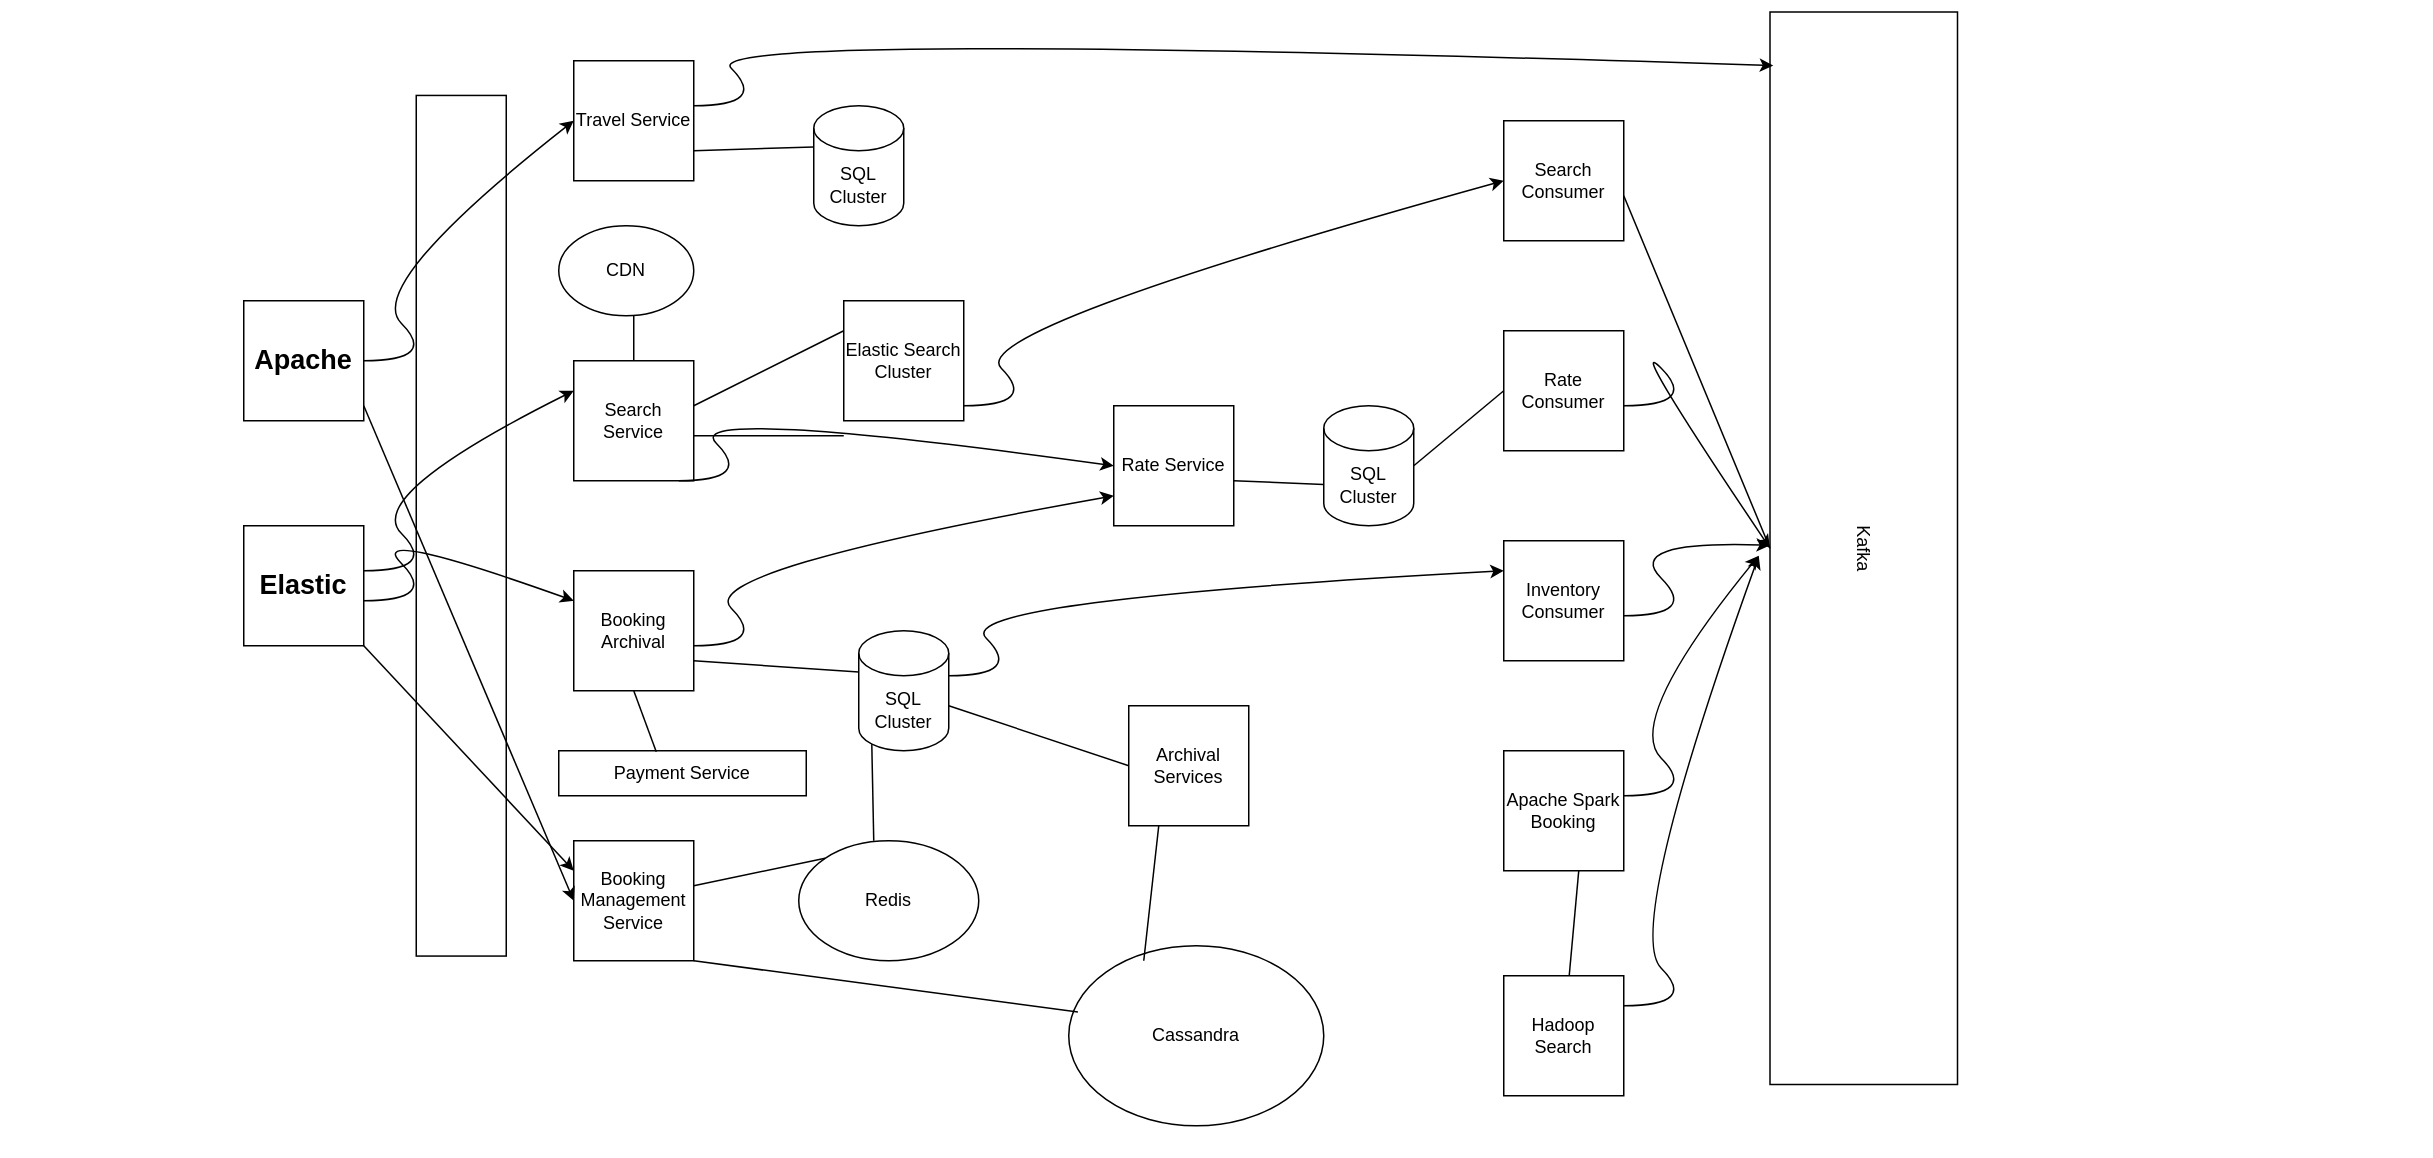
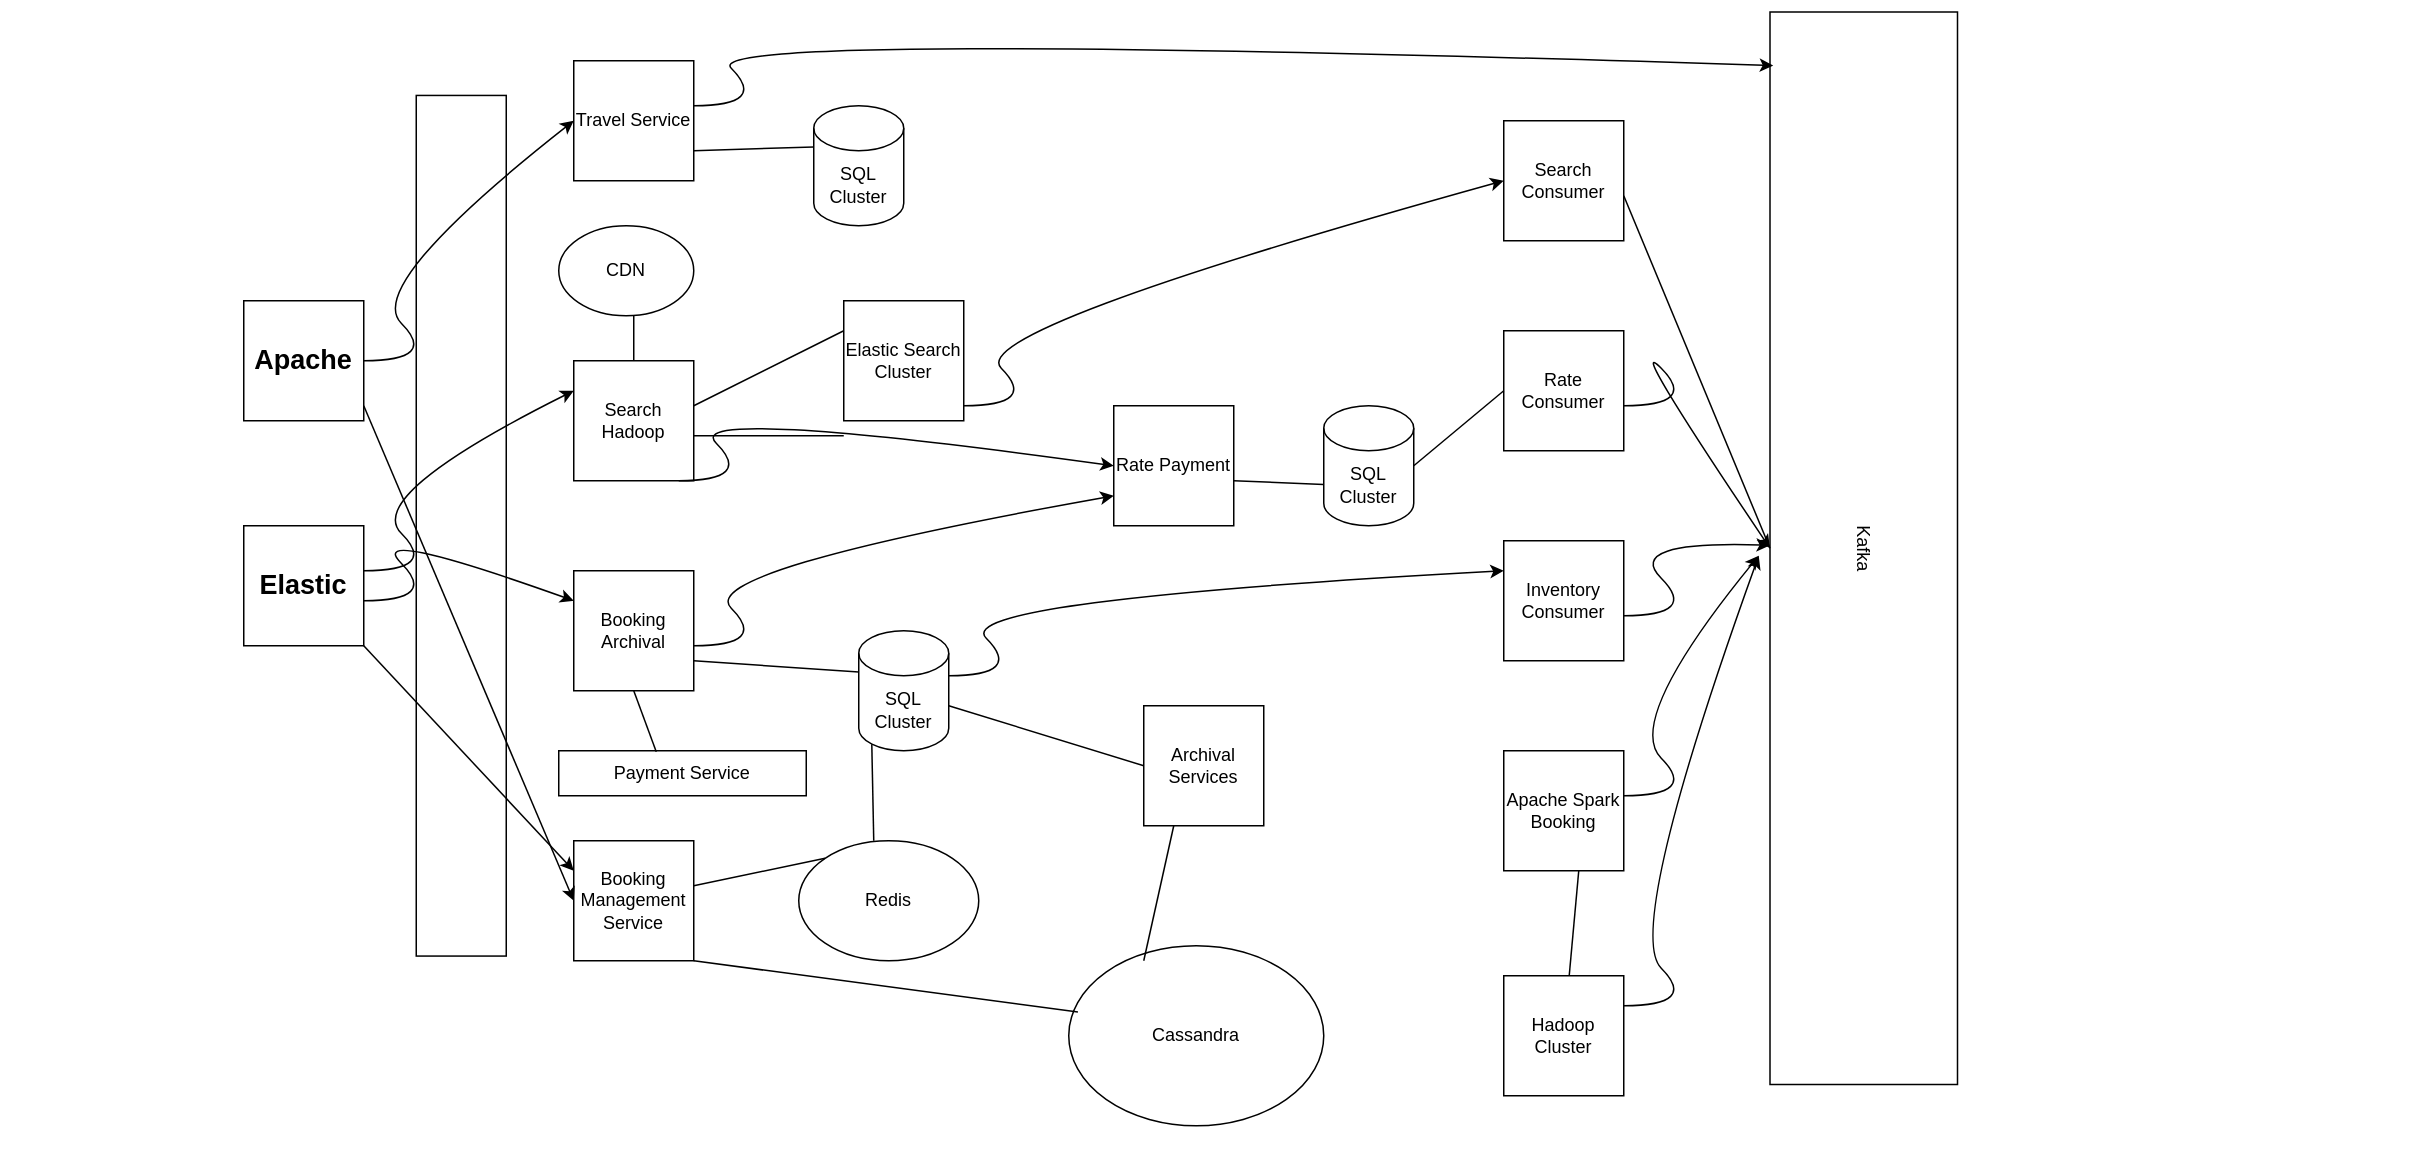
(634, 421) -> (634, 421)
(1174, 466) -> (1174, 466)
(1189, 766) -> (1204, 766)
(1564, 1036) -> (1564, 1036)
